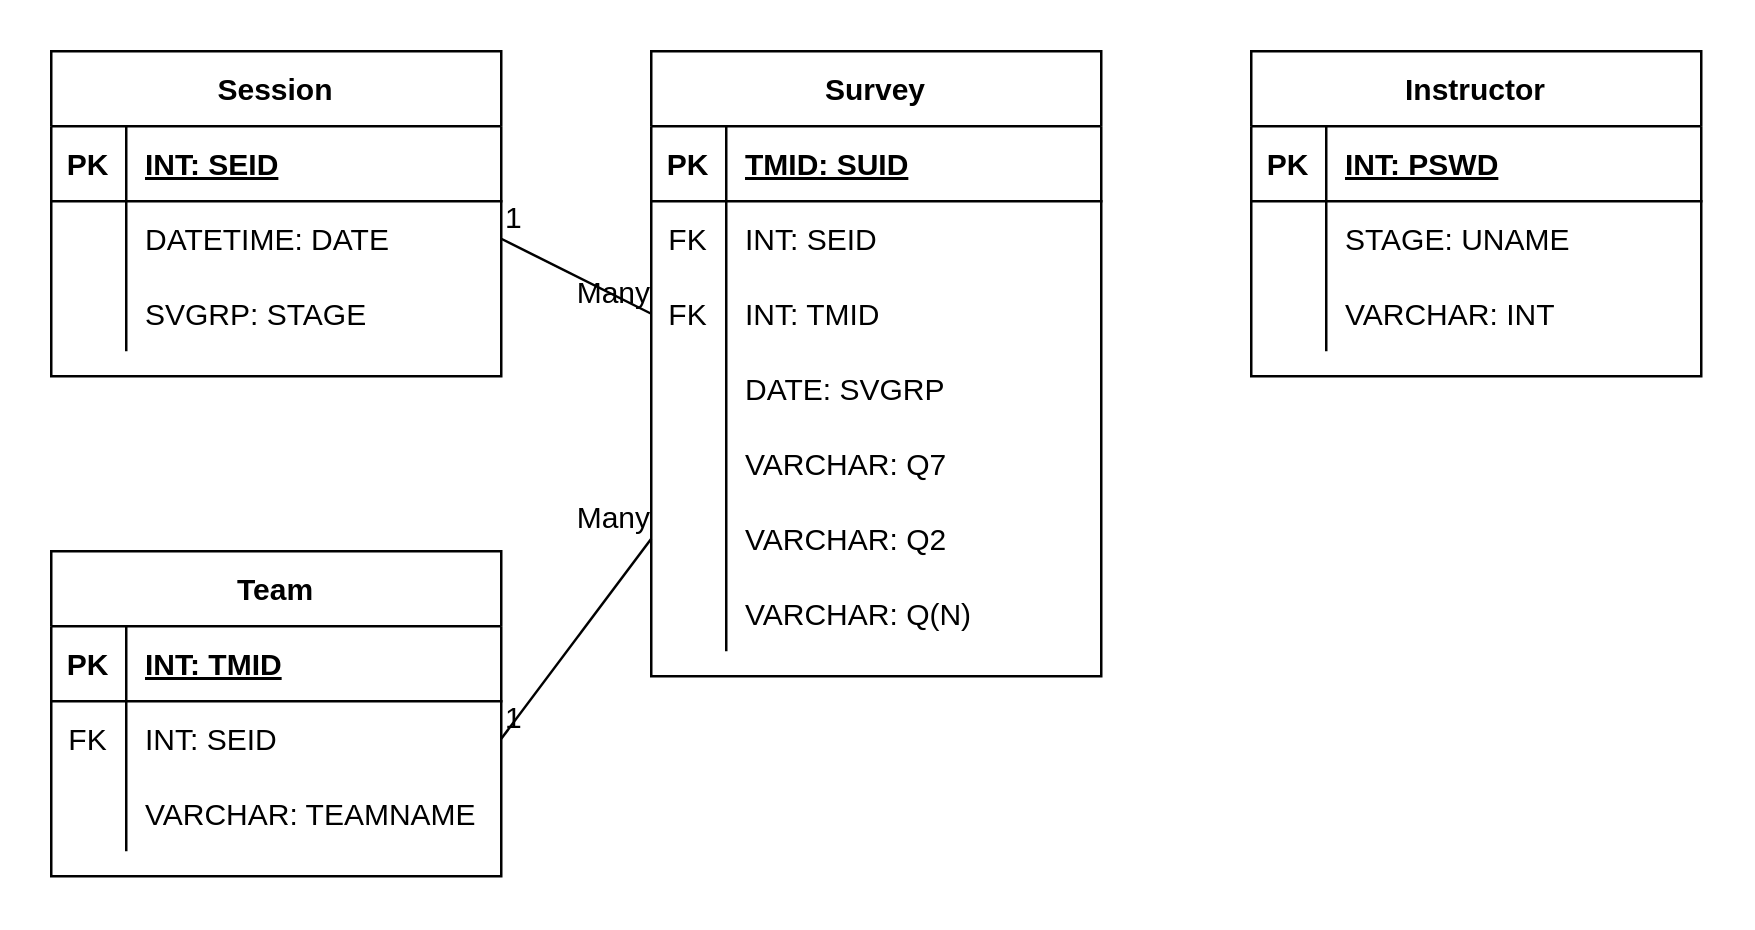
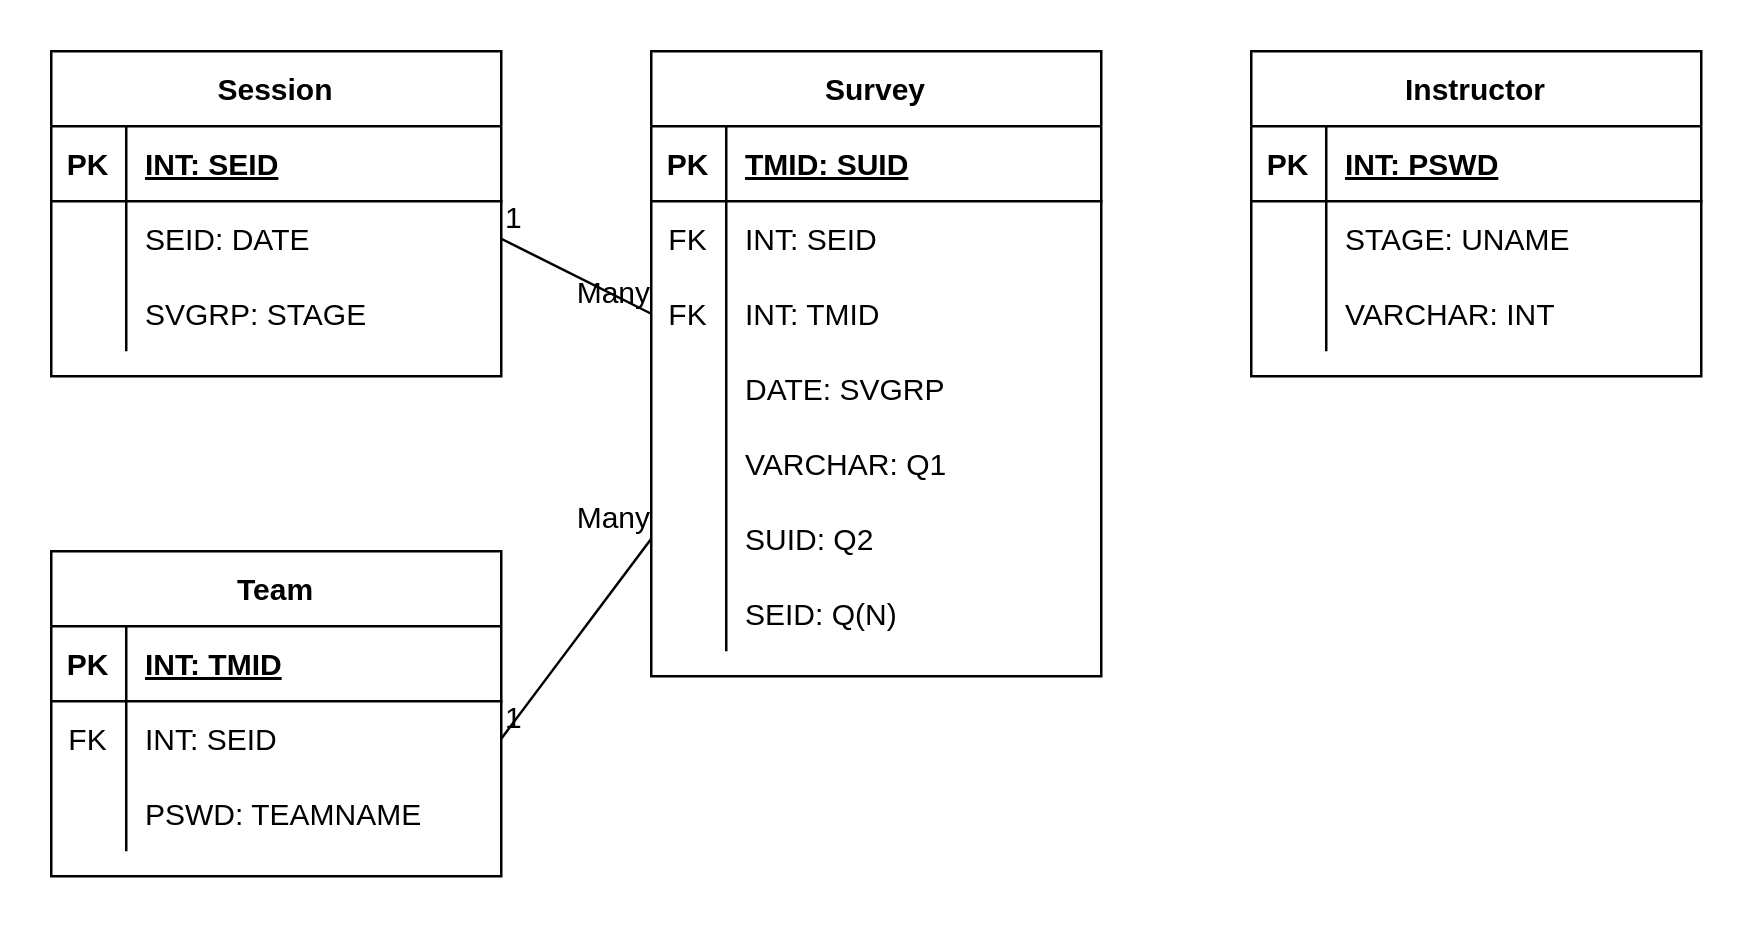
(255, 240) -> (221, 240)
(830, 465) -> (830, 465)
(830, 540) -> (804, 540)
(846, 615) -> (821, 615)
(280, 815) -> (255, 815)
